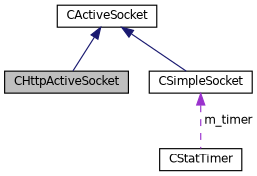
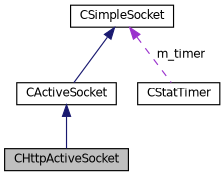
(159, 53) -> (91, 60)
